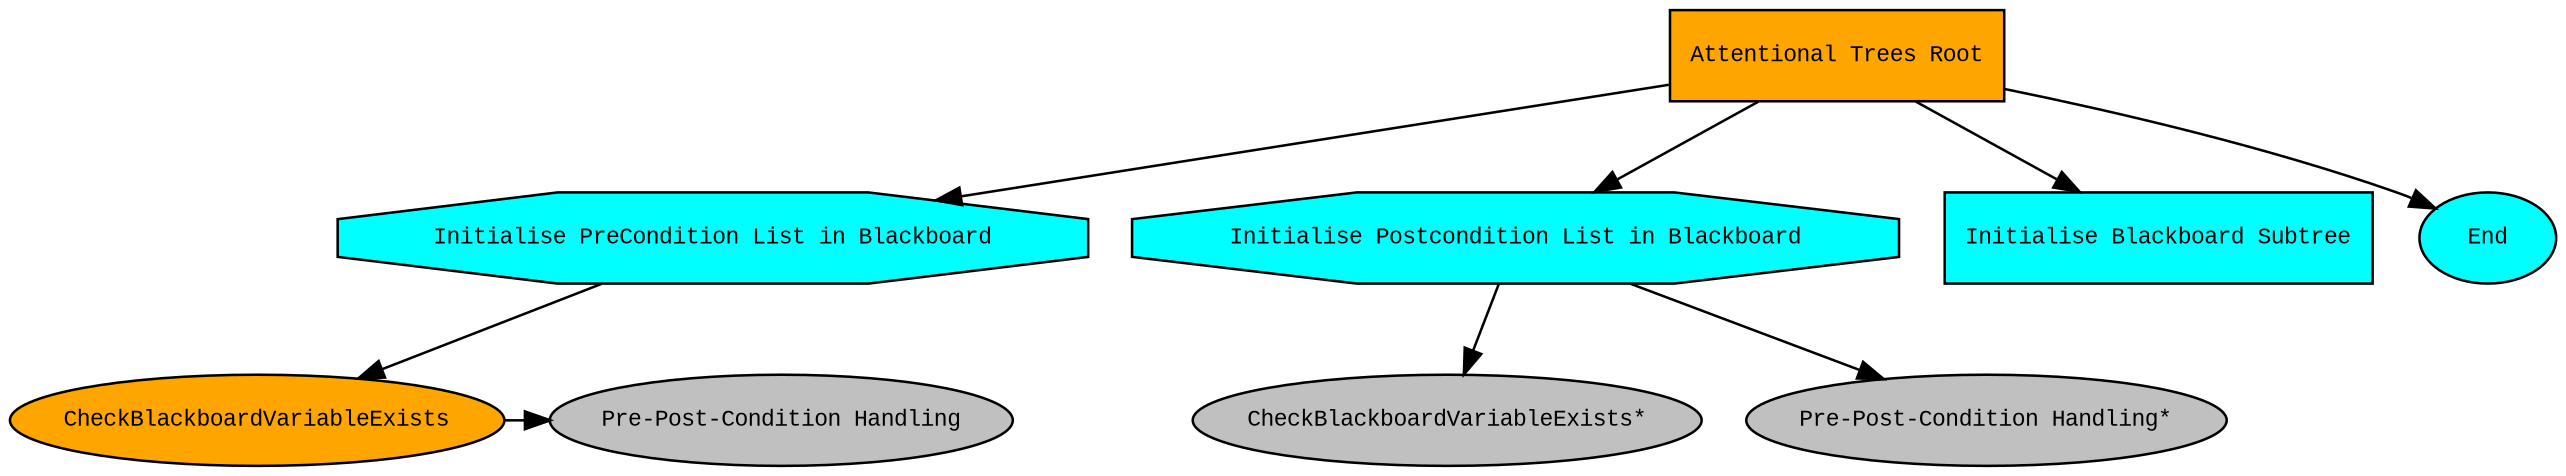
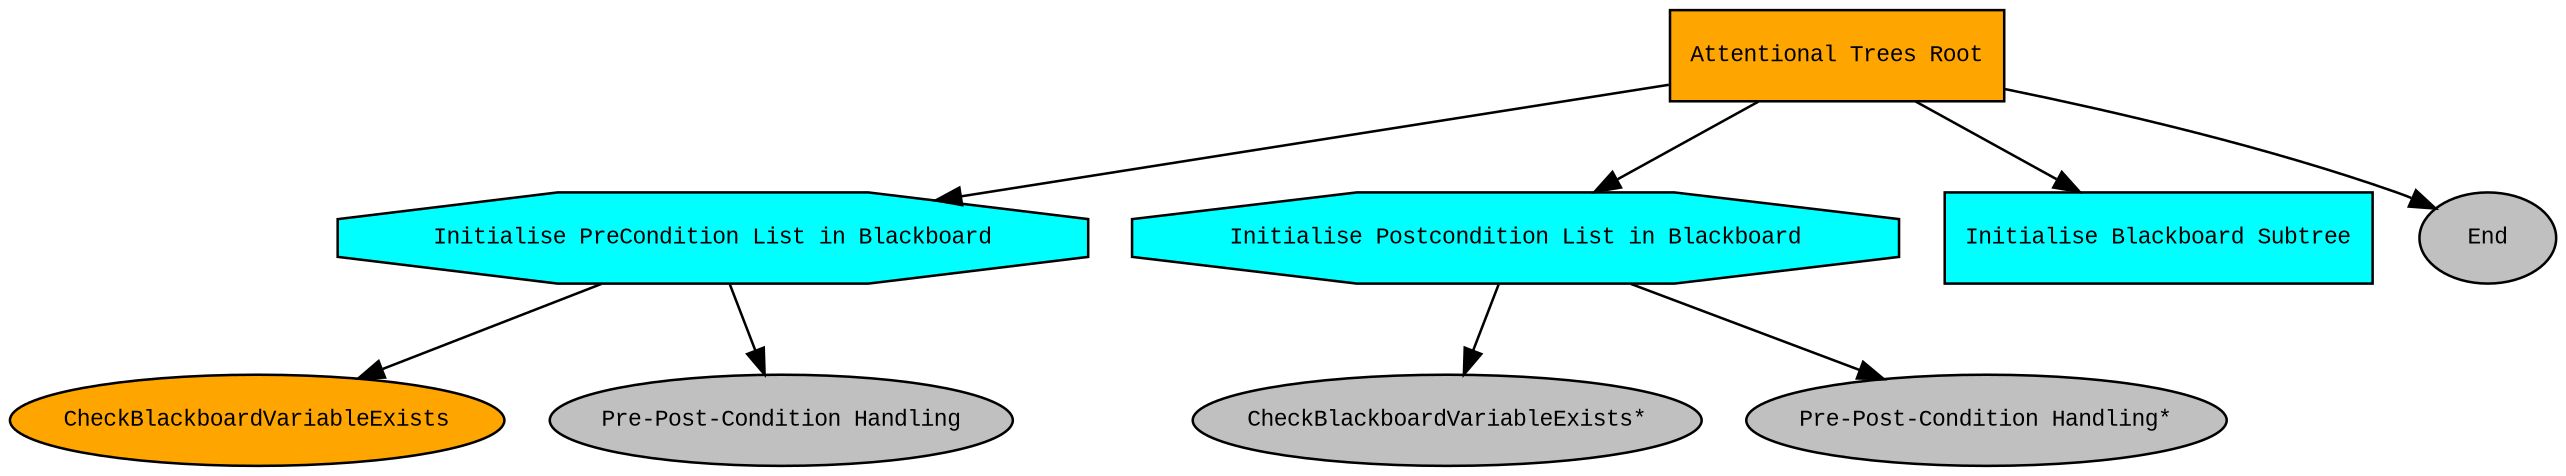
(2488, 238) -> (2488, 238)
(515, 420) -> (743, 317)
